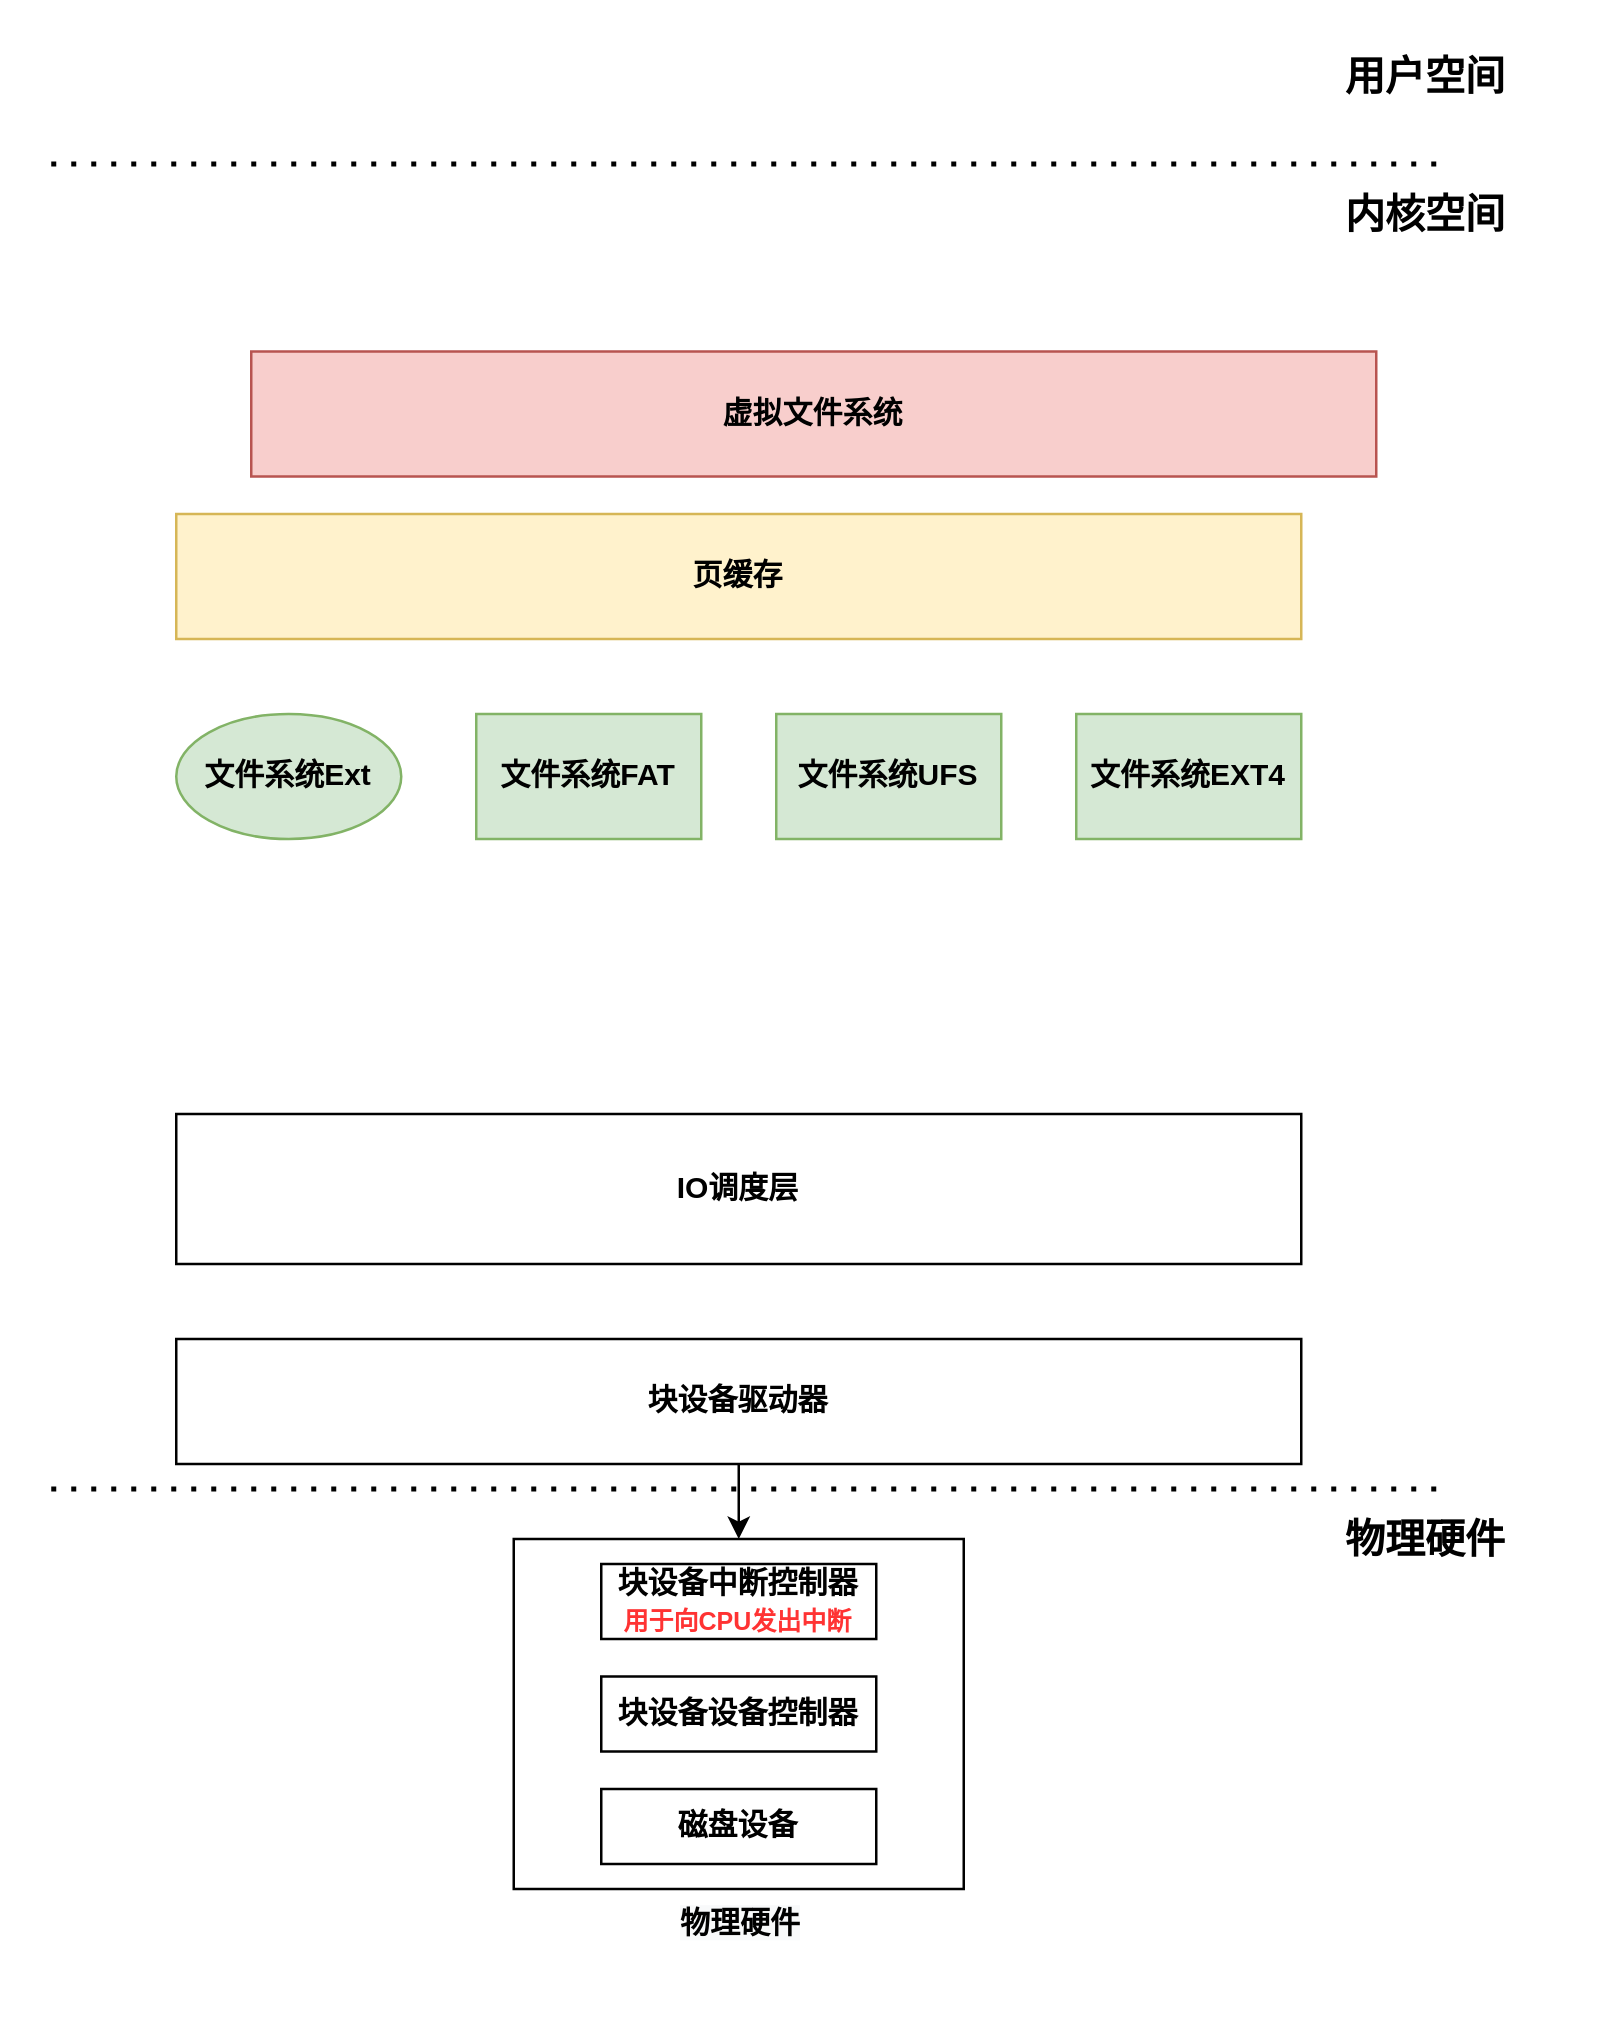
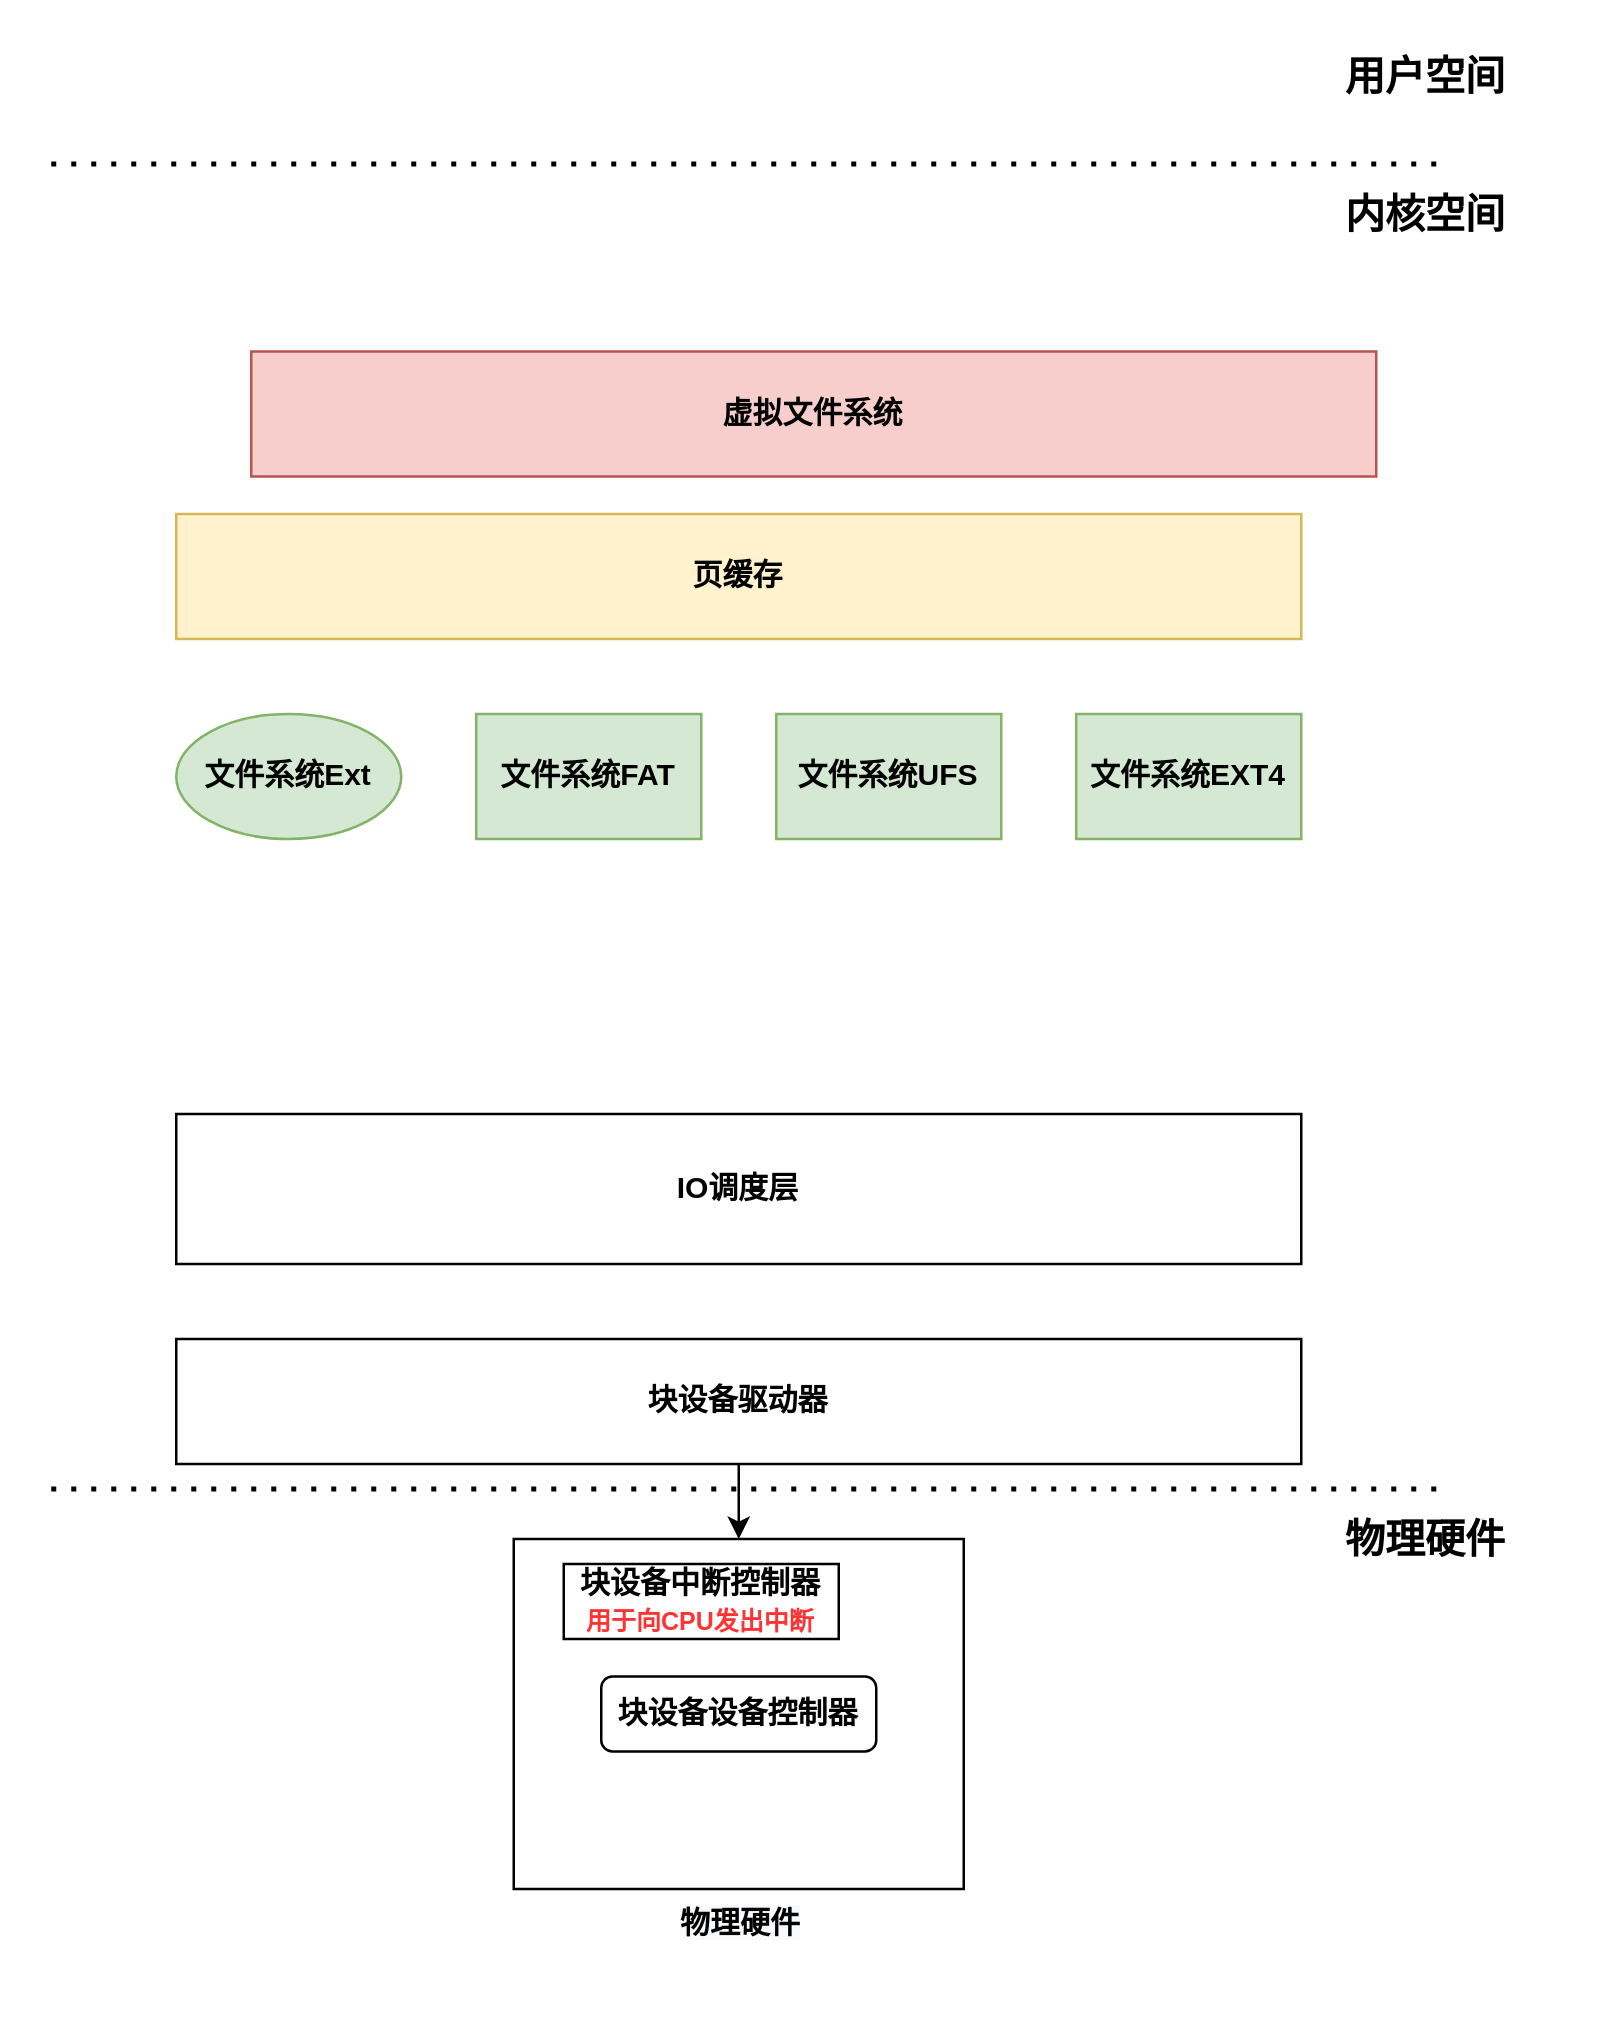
(739, 1601) -> (701, 1601)
(739, 1714) -> (739, 1714)
(739, 1826) -> none
